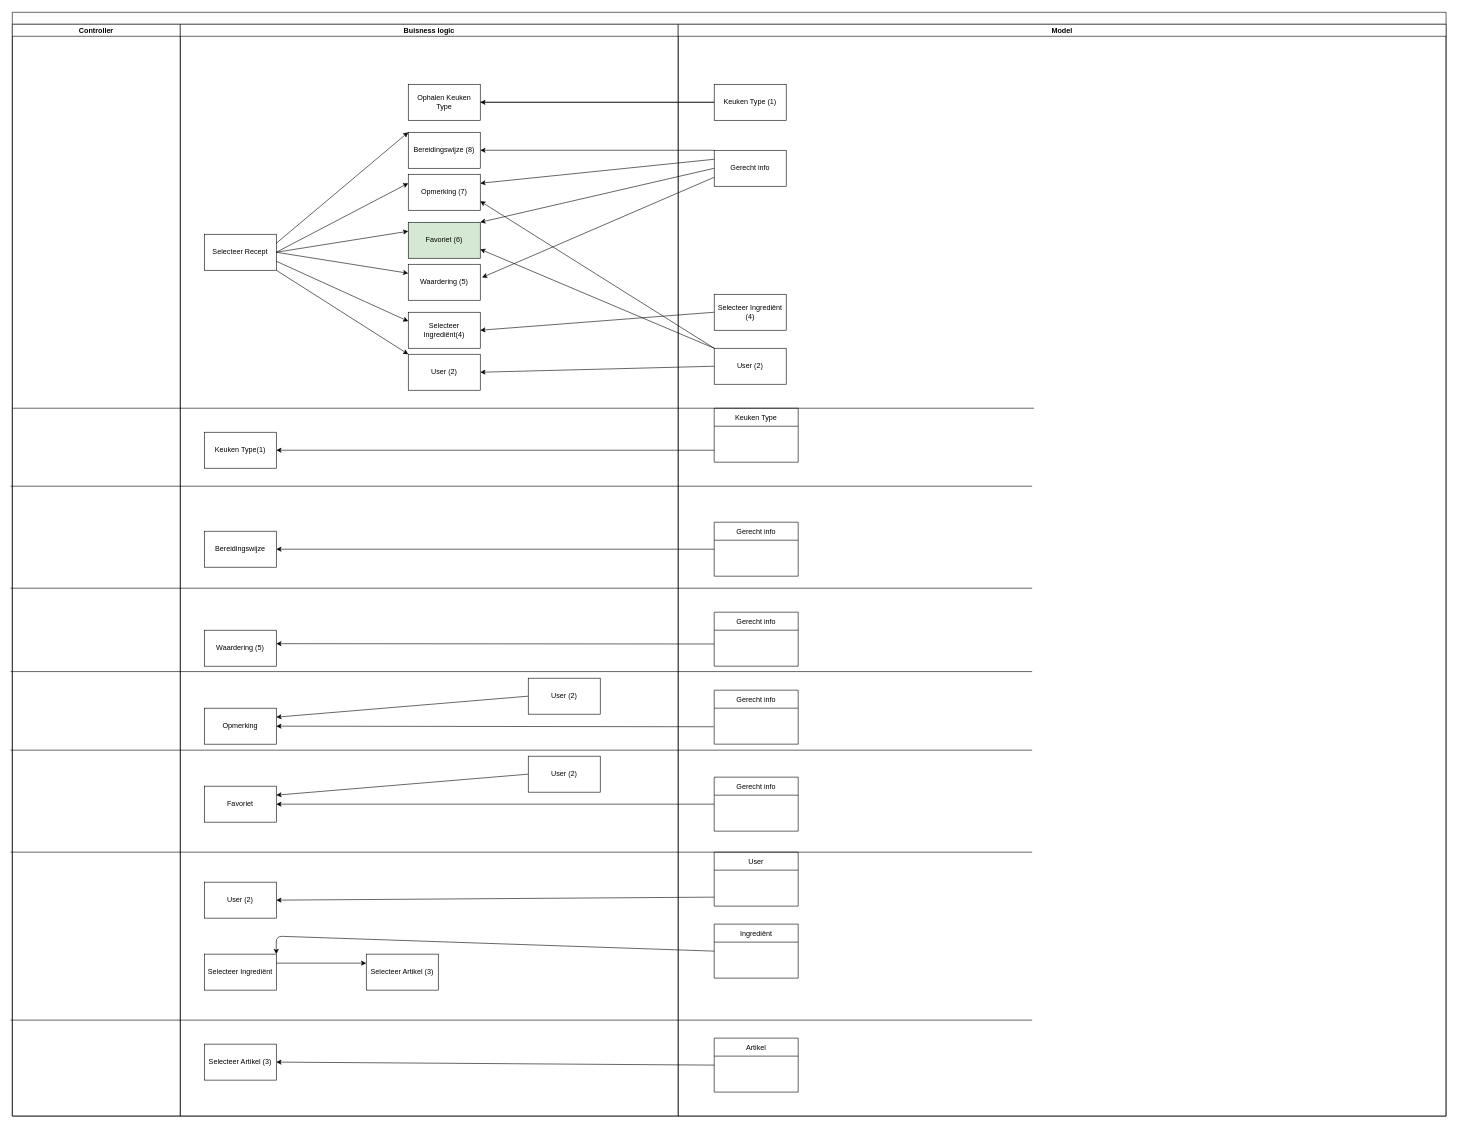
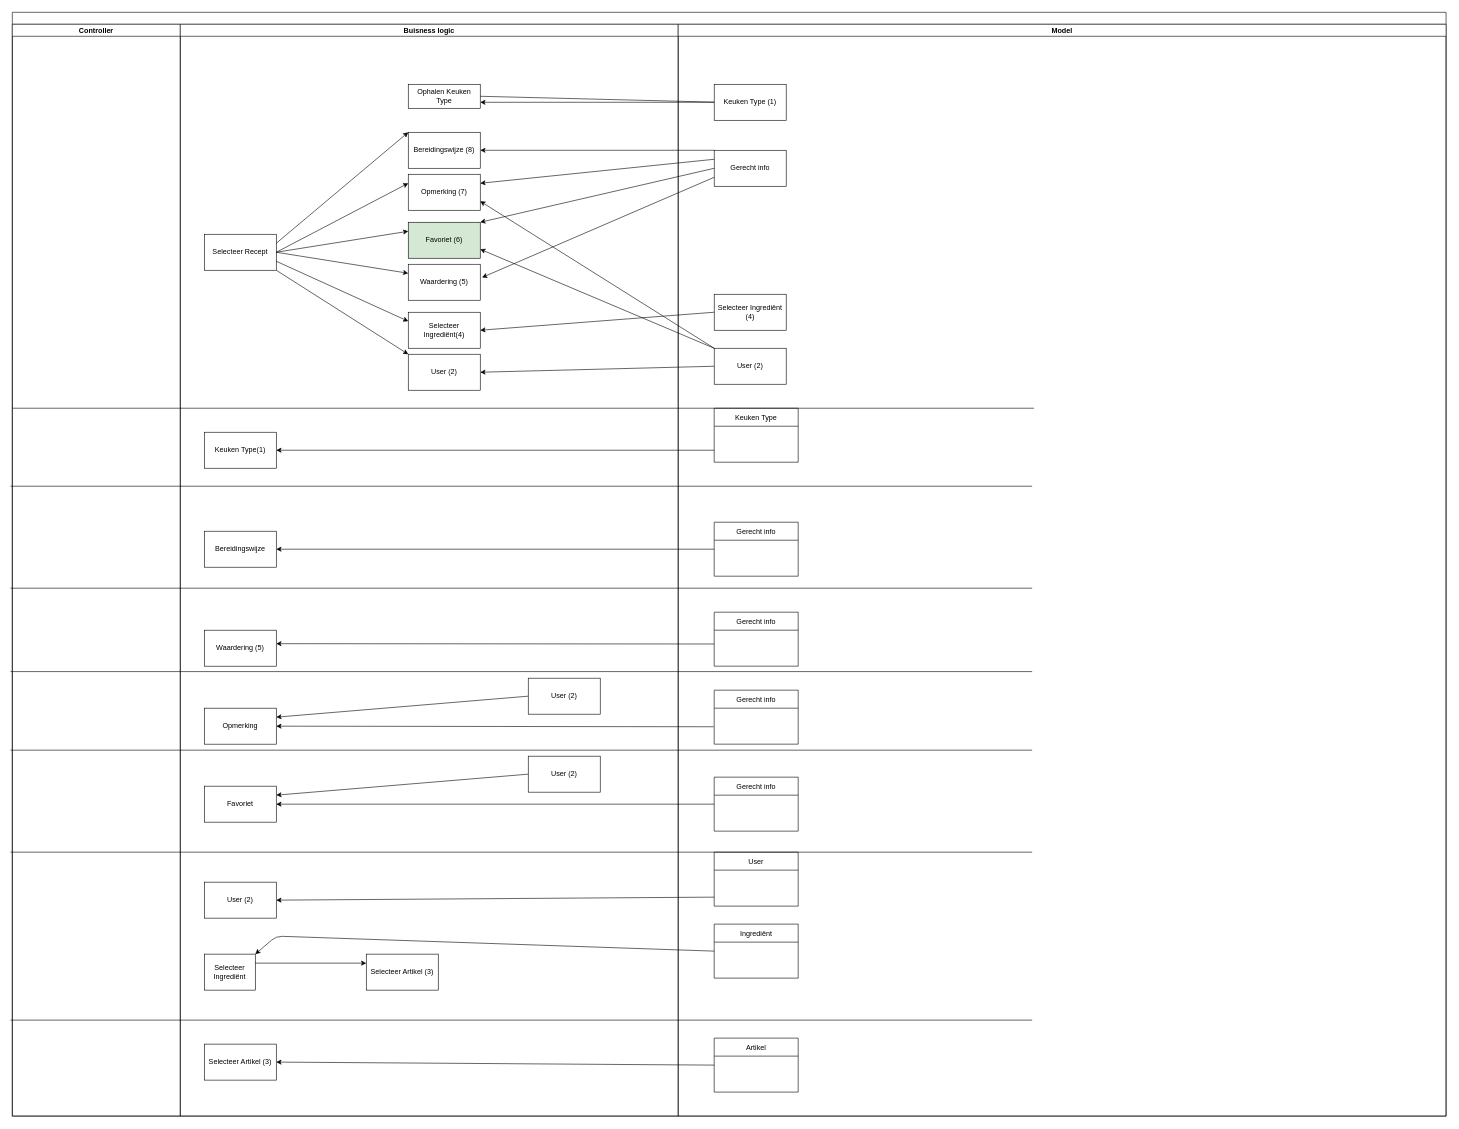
(444, 102) -> (444, 96)
(240, 972) -> (230, 972)
